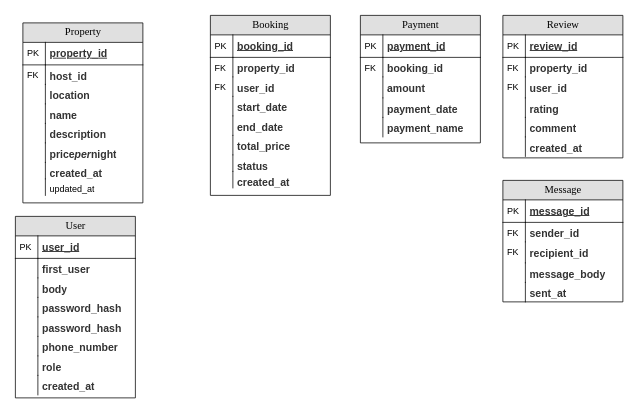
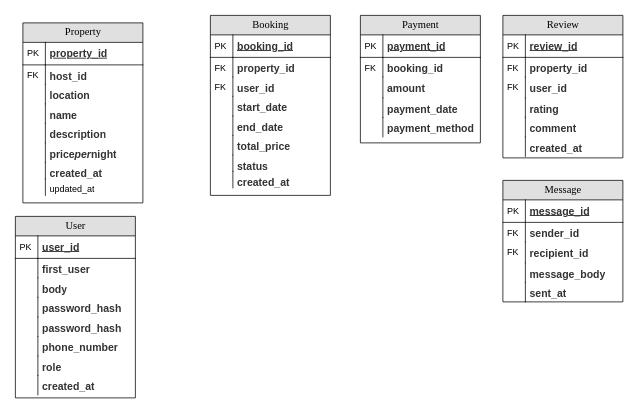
(418, 128) -> (423, 128)
